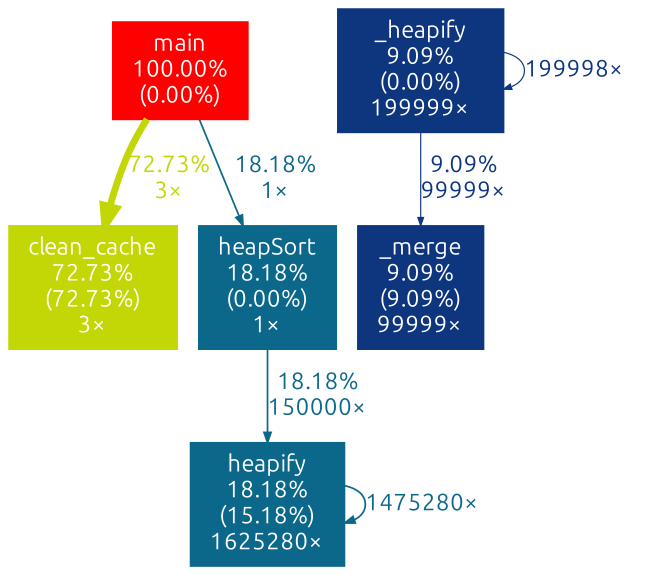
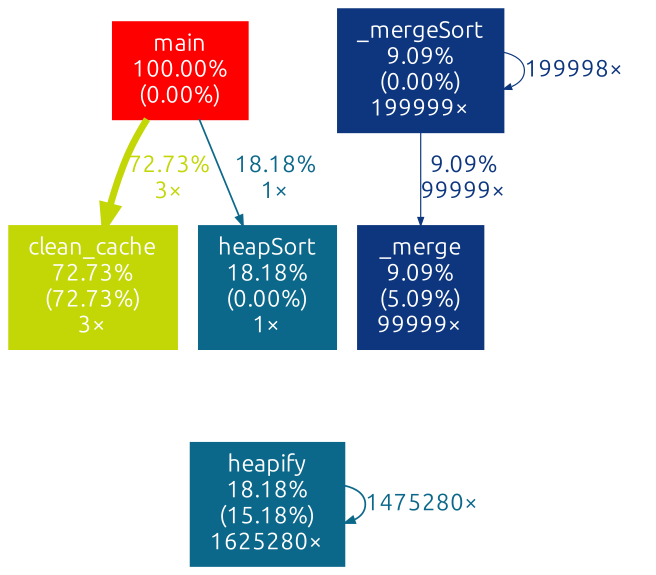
(421, 71) -> (421, 71)
(421, 288) -> (421, 288)
(268, 391) -> none
